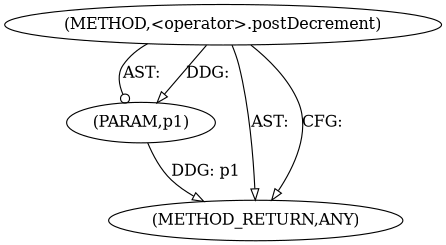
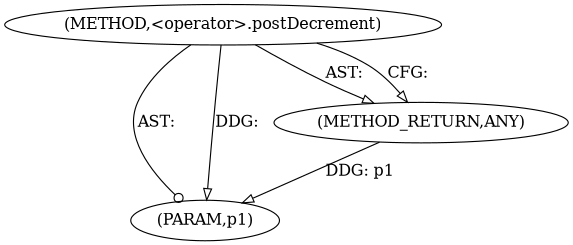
(166, 174) -> (316, 170)
